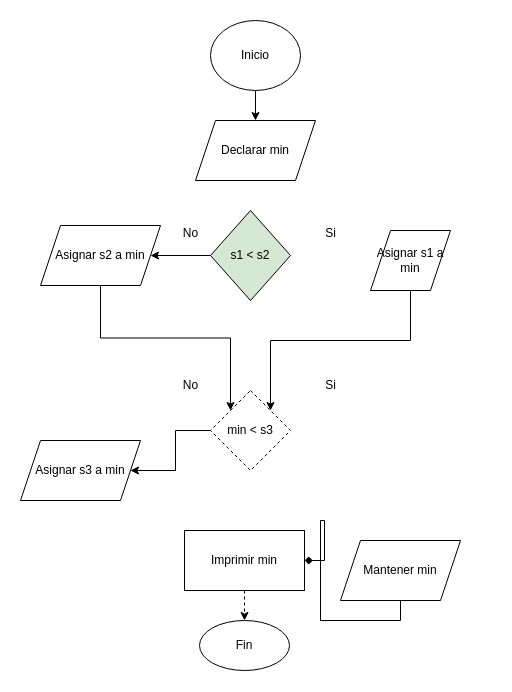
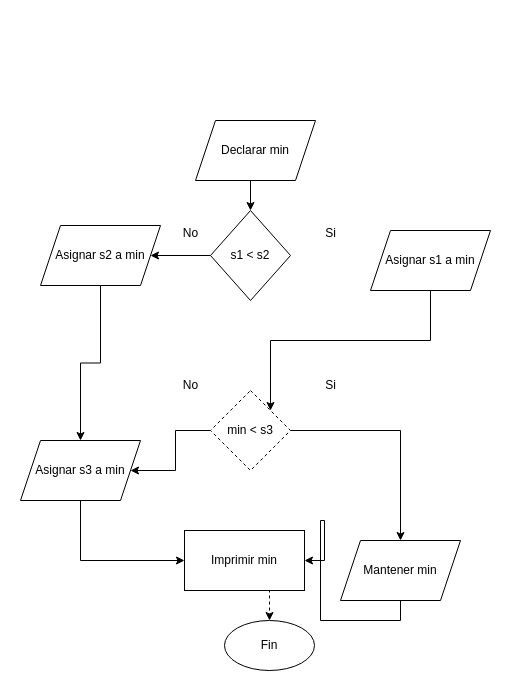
(256, 56) -> none
(256, 110) -> none
none -> (251, 191)
(251, 256) -> (251, 256)
(411, 261) -> (431, 261)
(198, 338) -> (81, 375)
none -> (397, 431)
none -> (99, 561)
(313, 561) -> (312, 561)
(245, 646) -> (270, 646)
